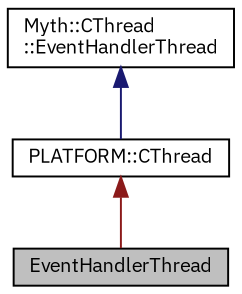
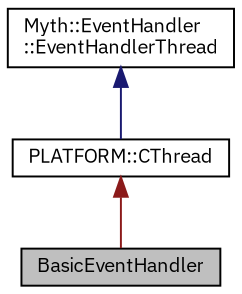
(121, 38) -> (121, 38)
(121, 267) -> (121, 267)
